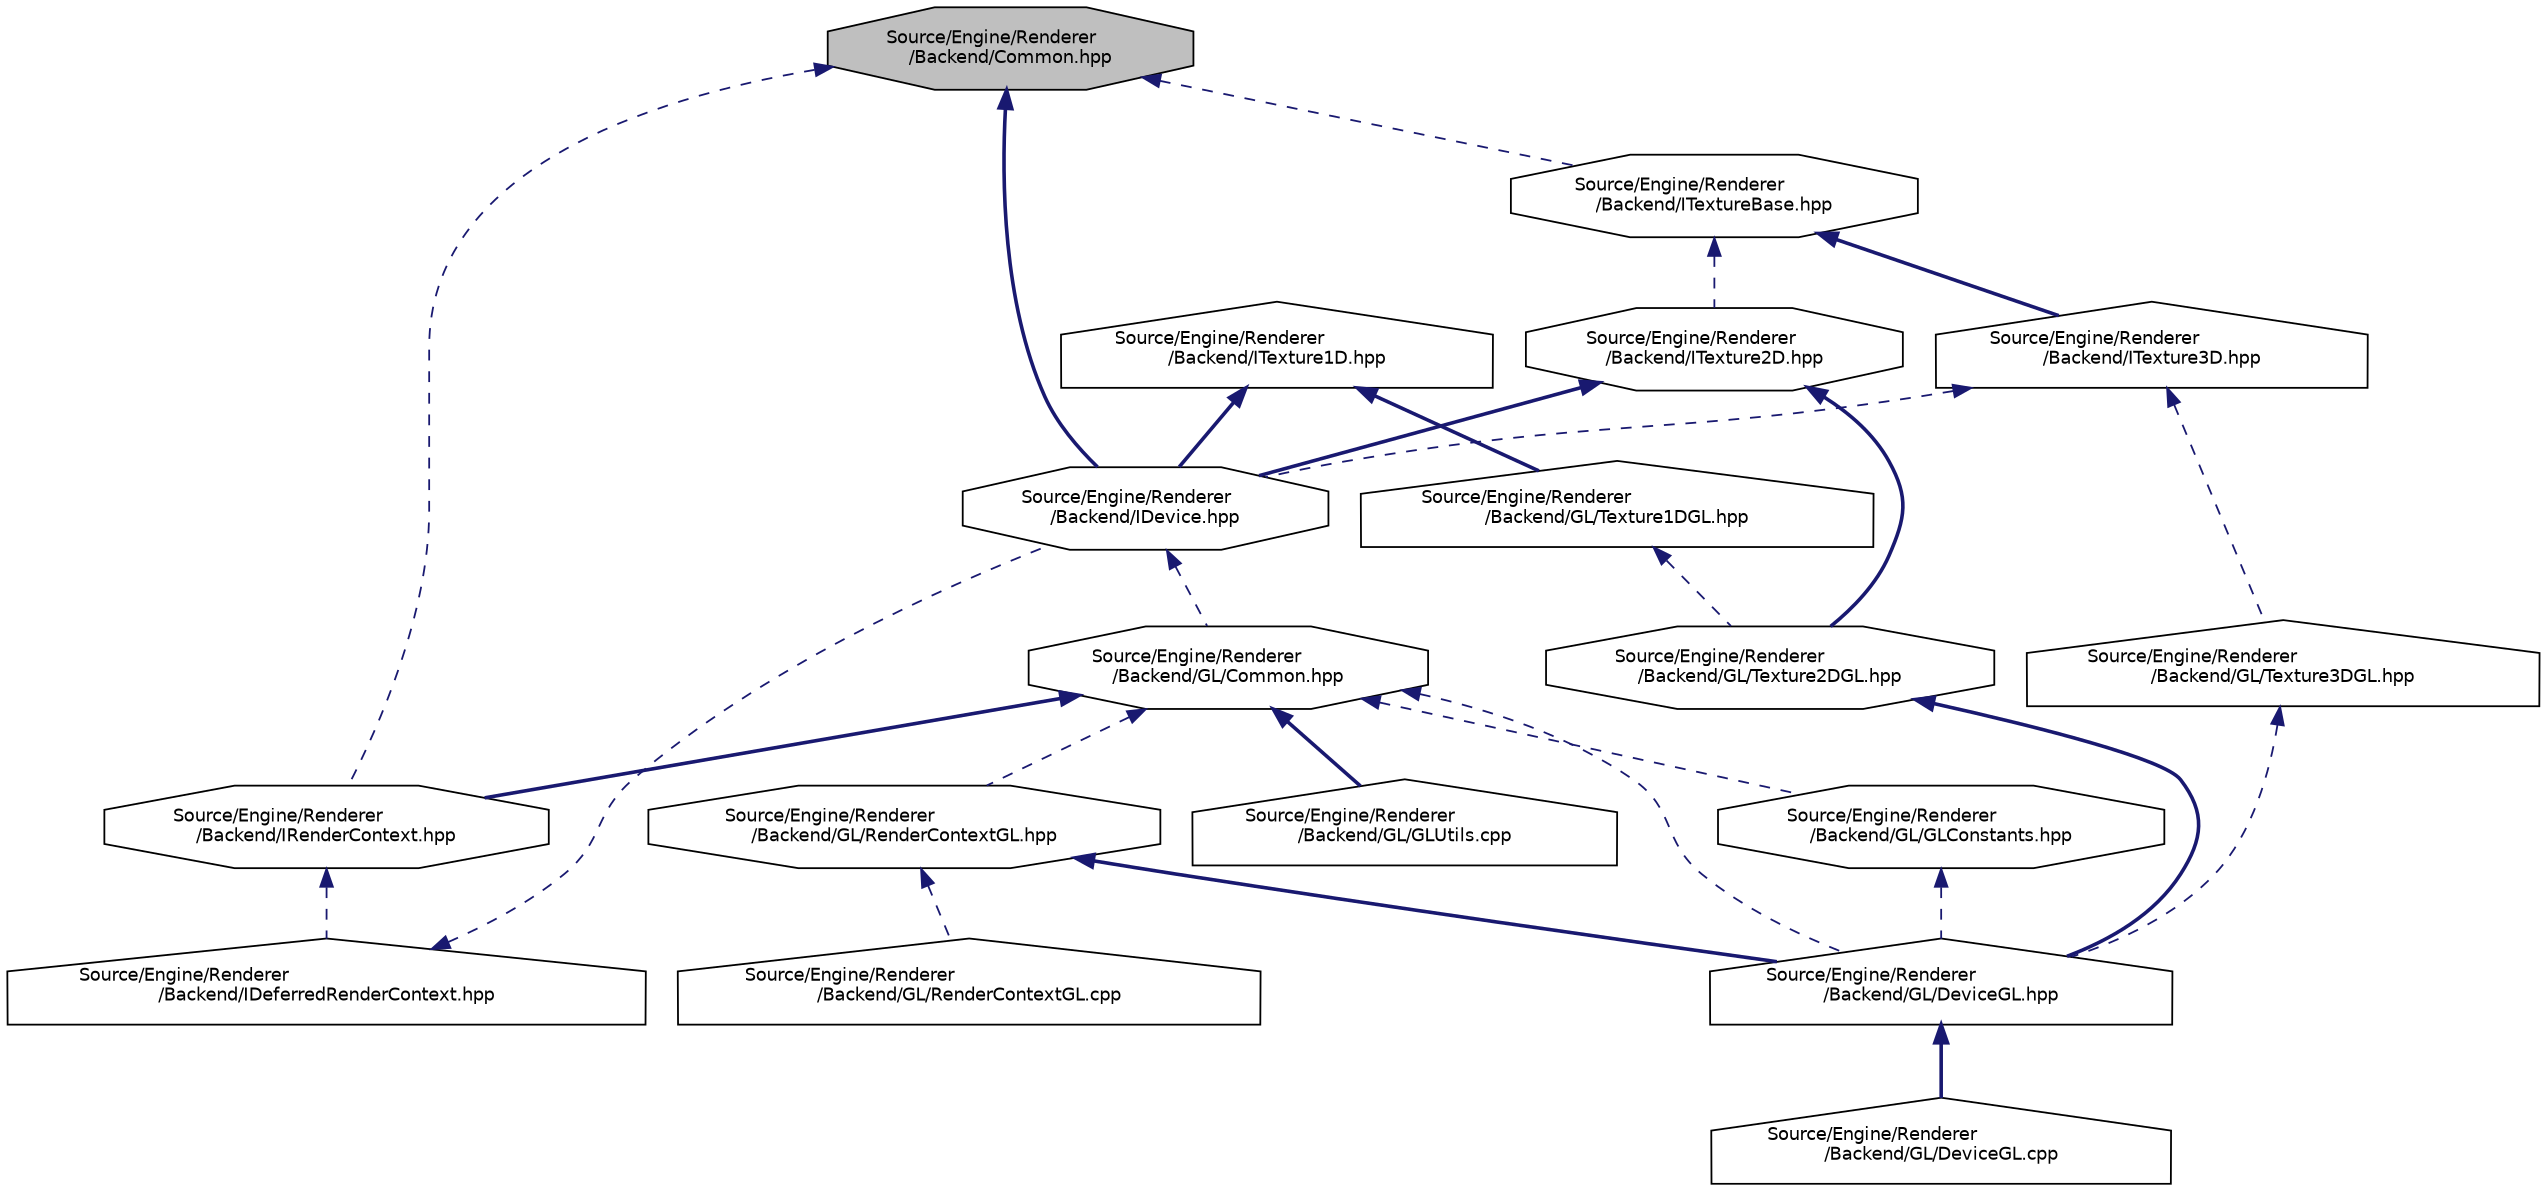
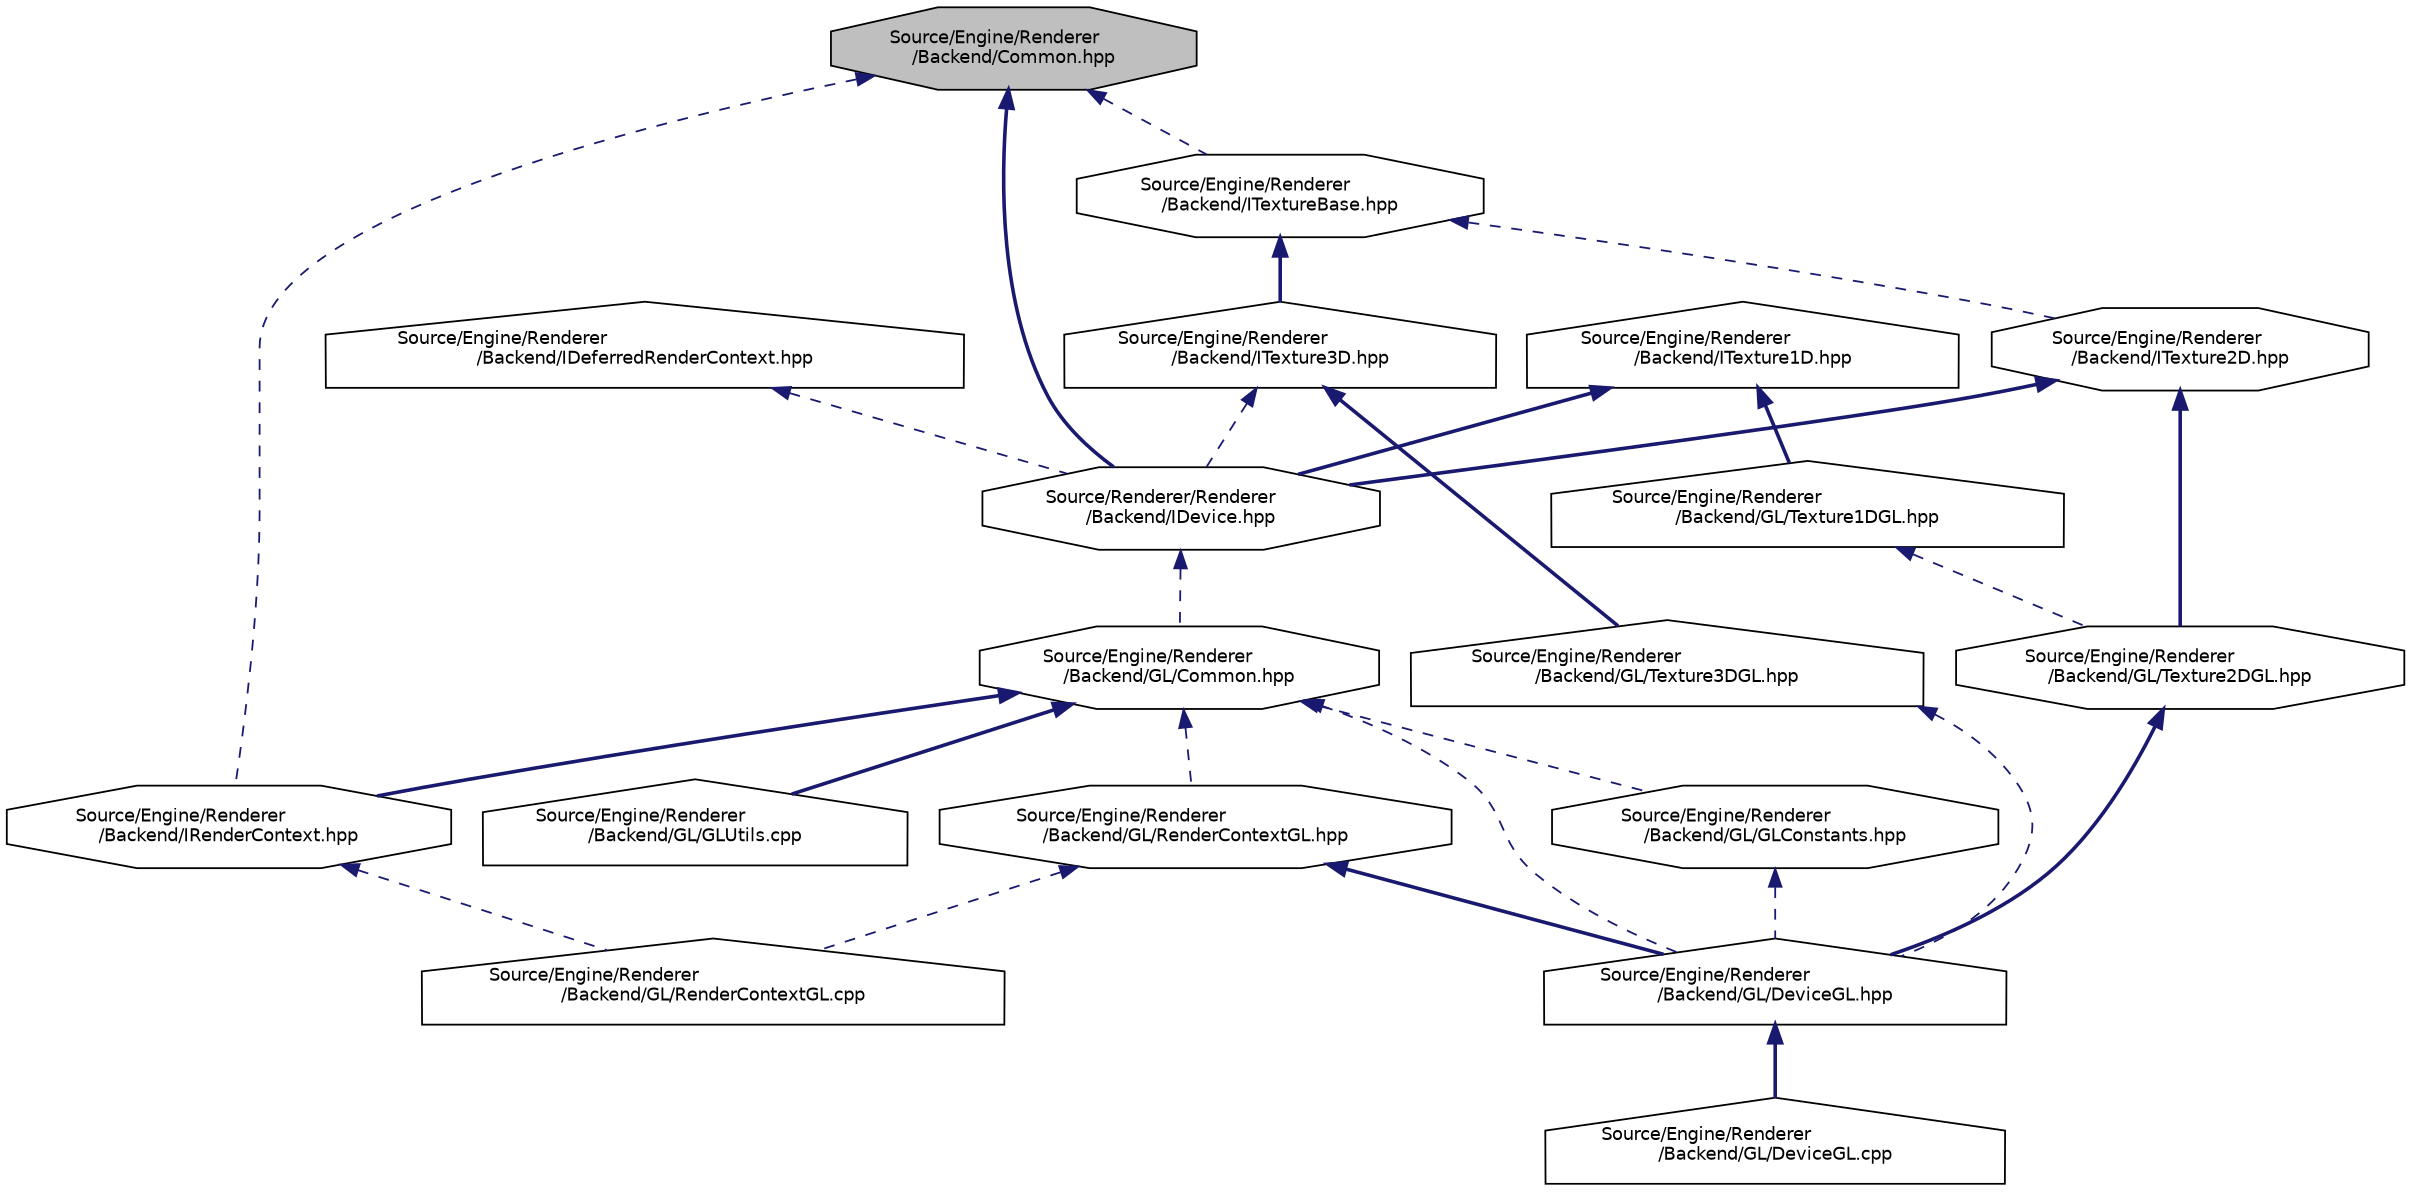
(1146, 509) -> (1181, 509)
(2220, 514) -> (1479, 513)
(327, 913) -> (483, 910)
